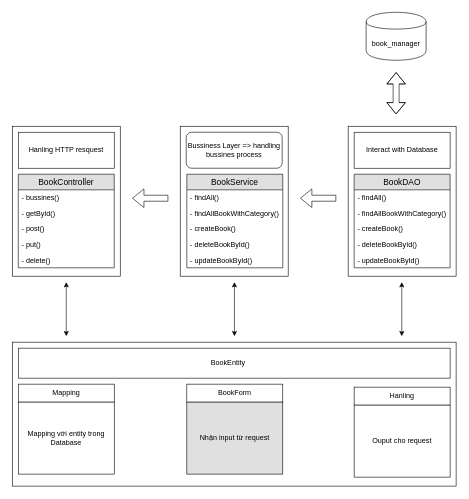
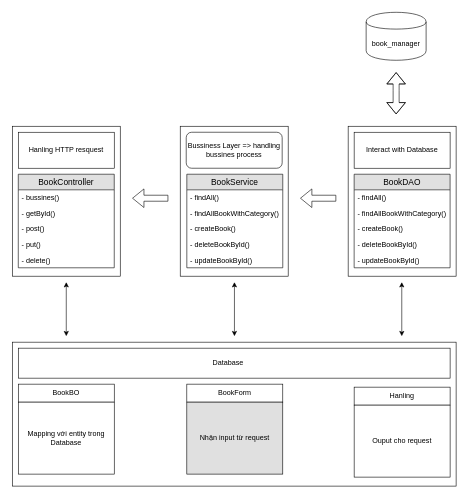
(228, 363) -> (228, 363)
(66, 393) -> (66, 393)
